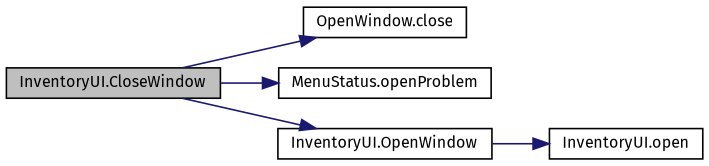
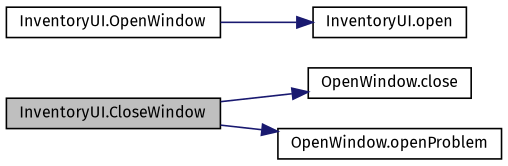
(385, 83) -> (390, 144)
(242, 112) -> none
